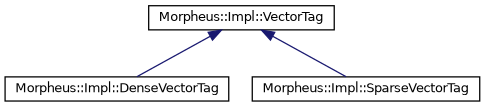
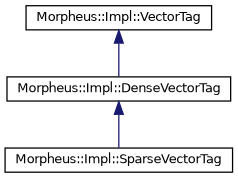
(309, 56) -> (119, 131)
